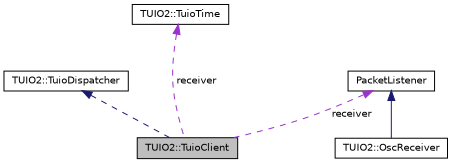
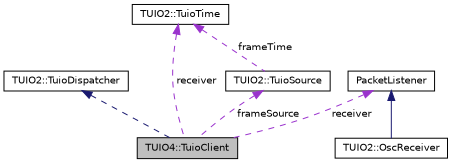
none -> (278, 81)
(187, 148) -> (187, 148)
